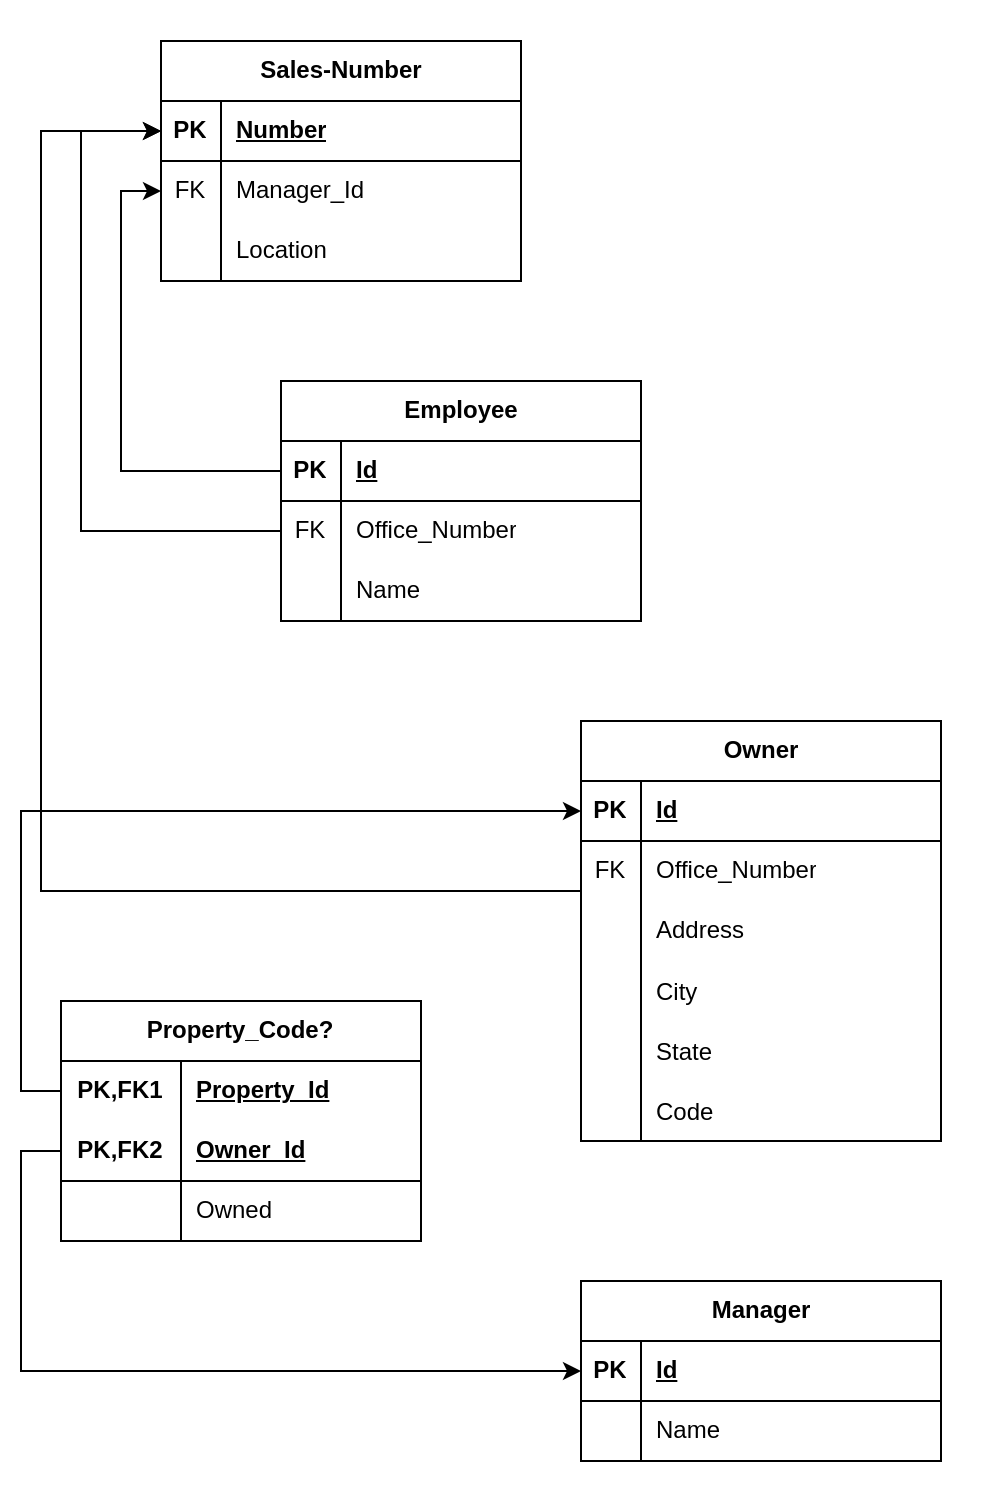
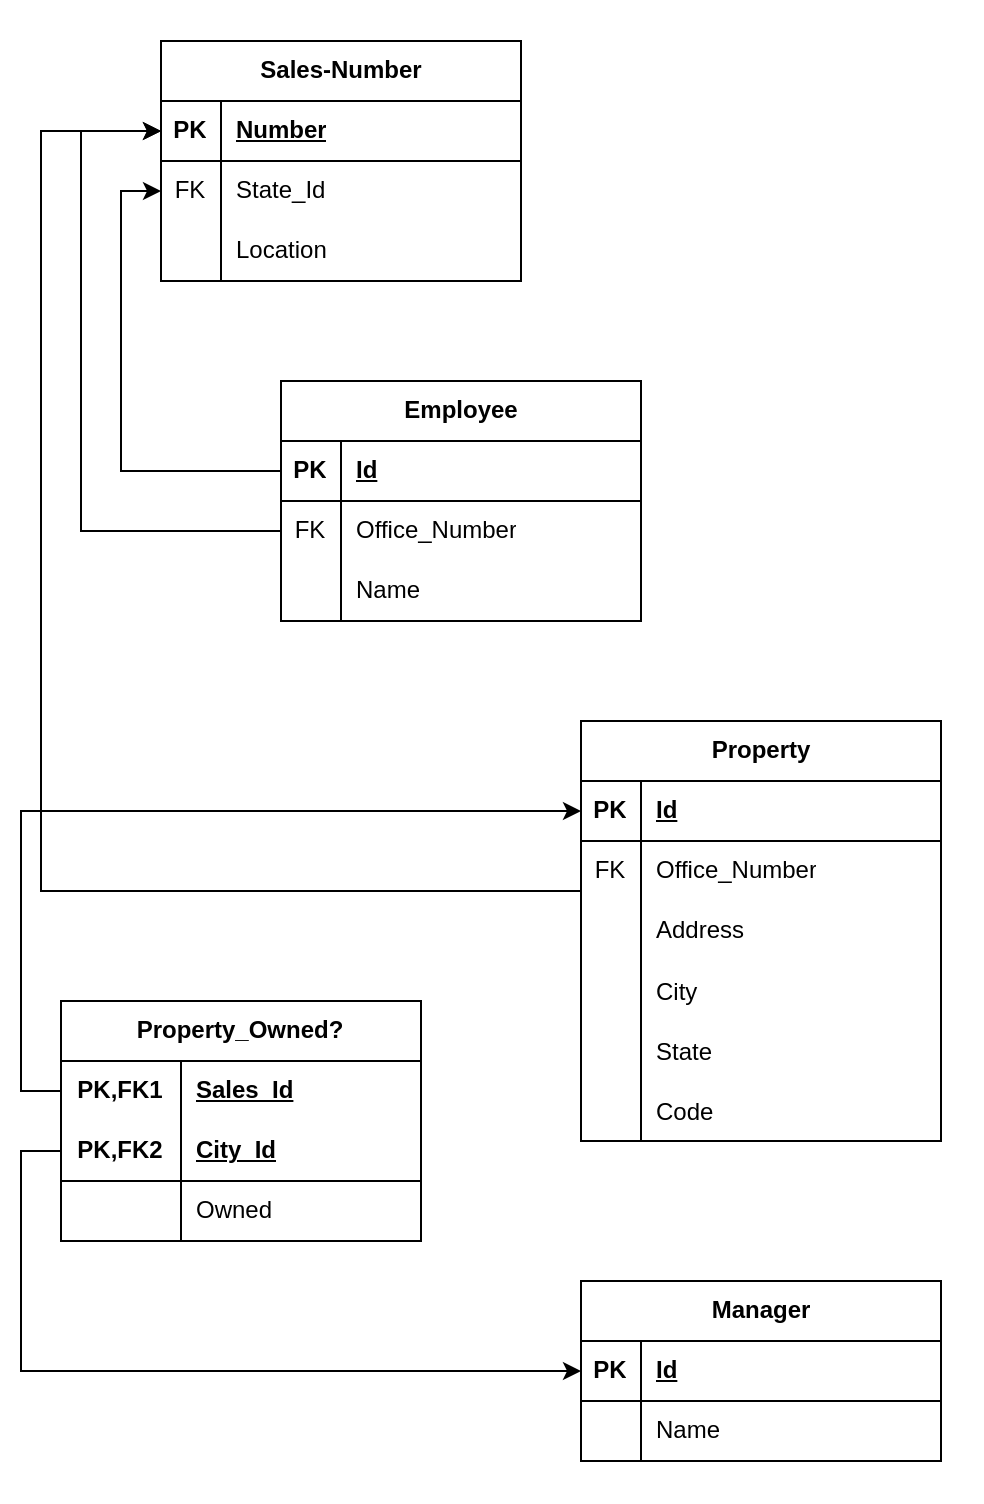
(304, 191) -> (291, 191)
(762, 751) -> (762, 751)
(241, 1031) -> (241, 1031)
(271, 1091) -> (248, 1091)
(251, 1151) -> (241, 1151)
